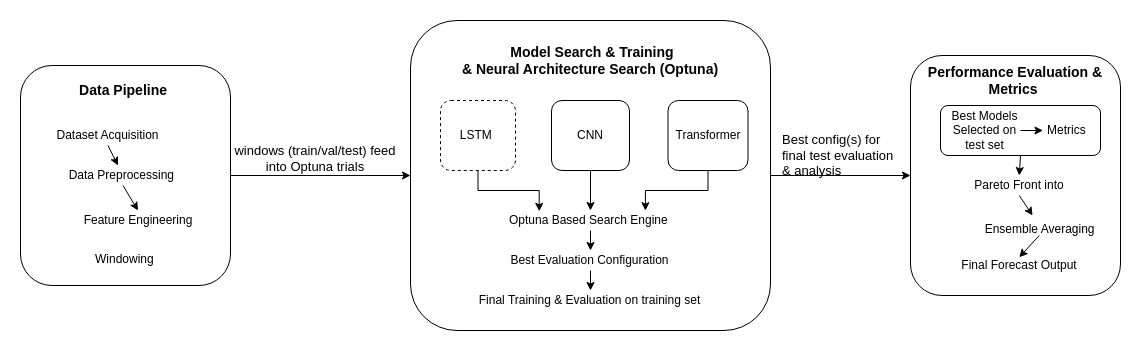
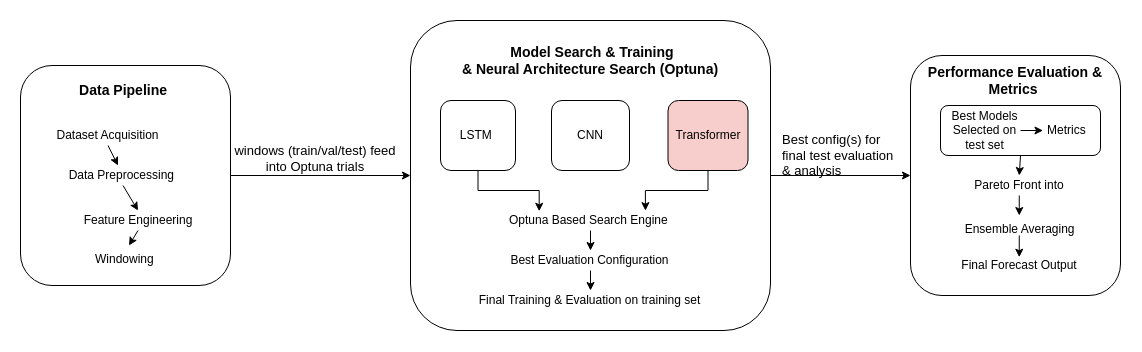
(478, 136) -> (478, 136)
(708, 136) -> (708, 136)
(591, 187) -> none
(1039, 226) -> (1019, 226)
none -> (135, 235)
